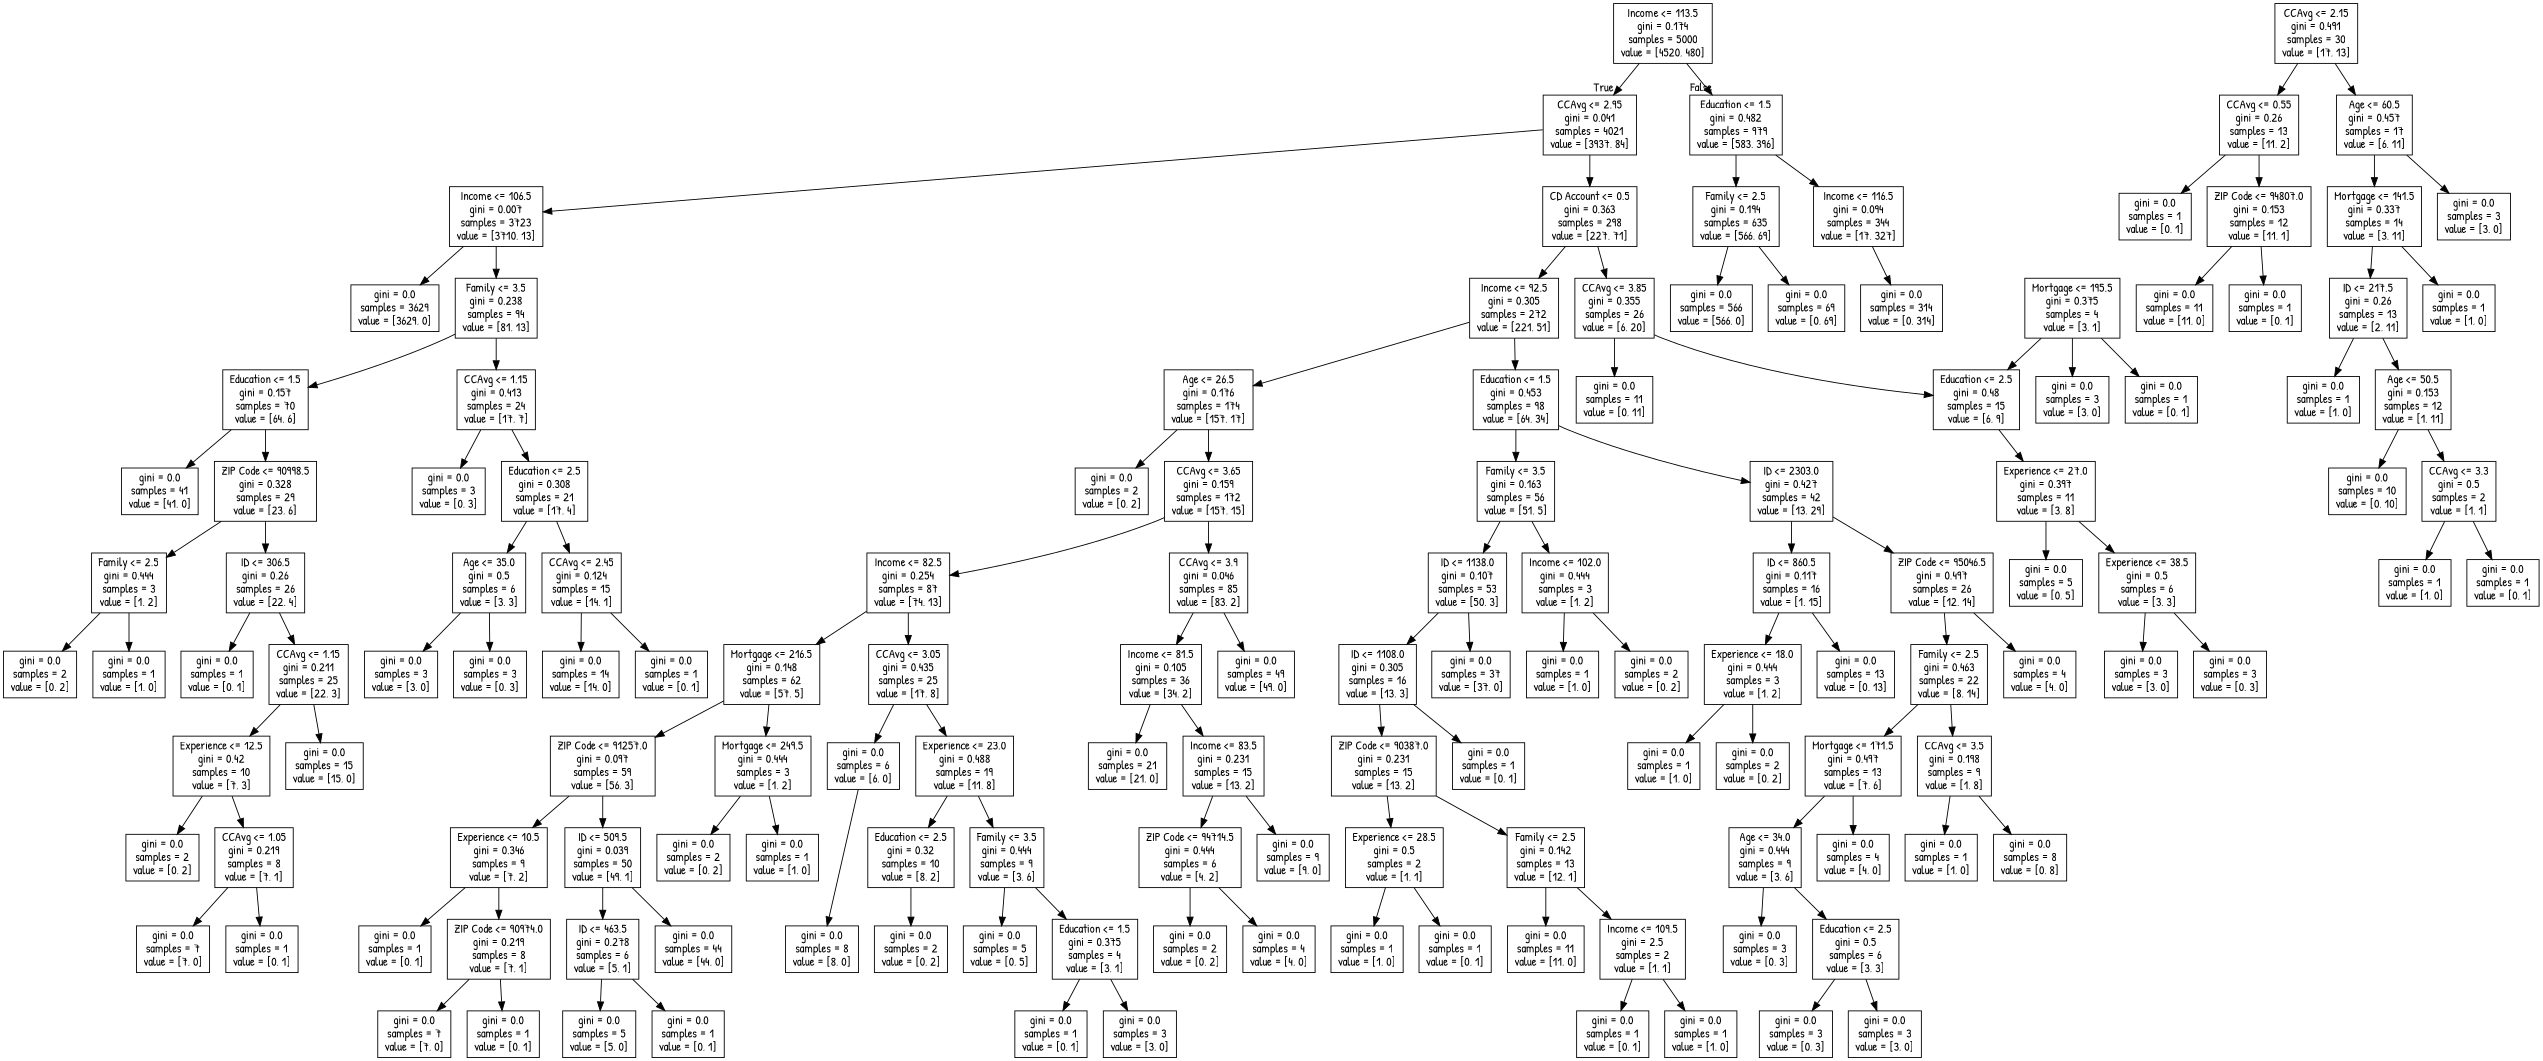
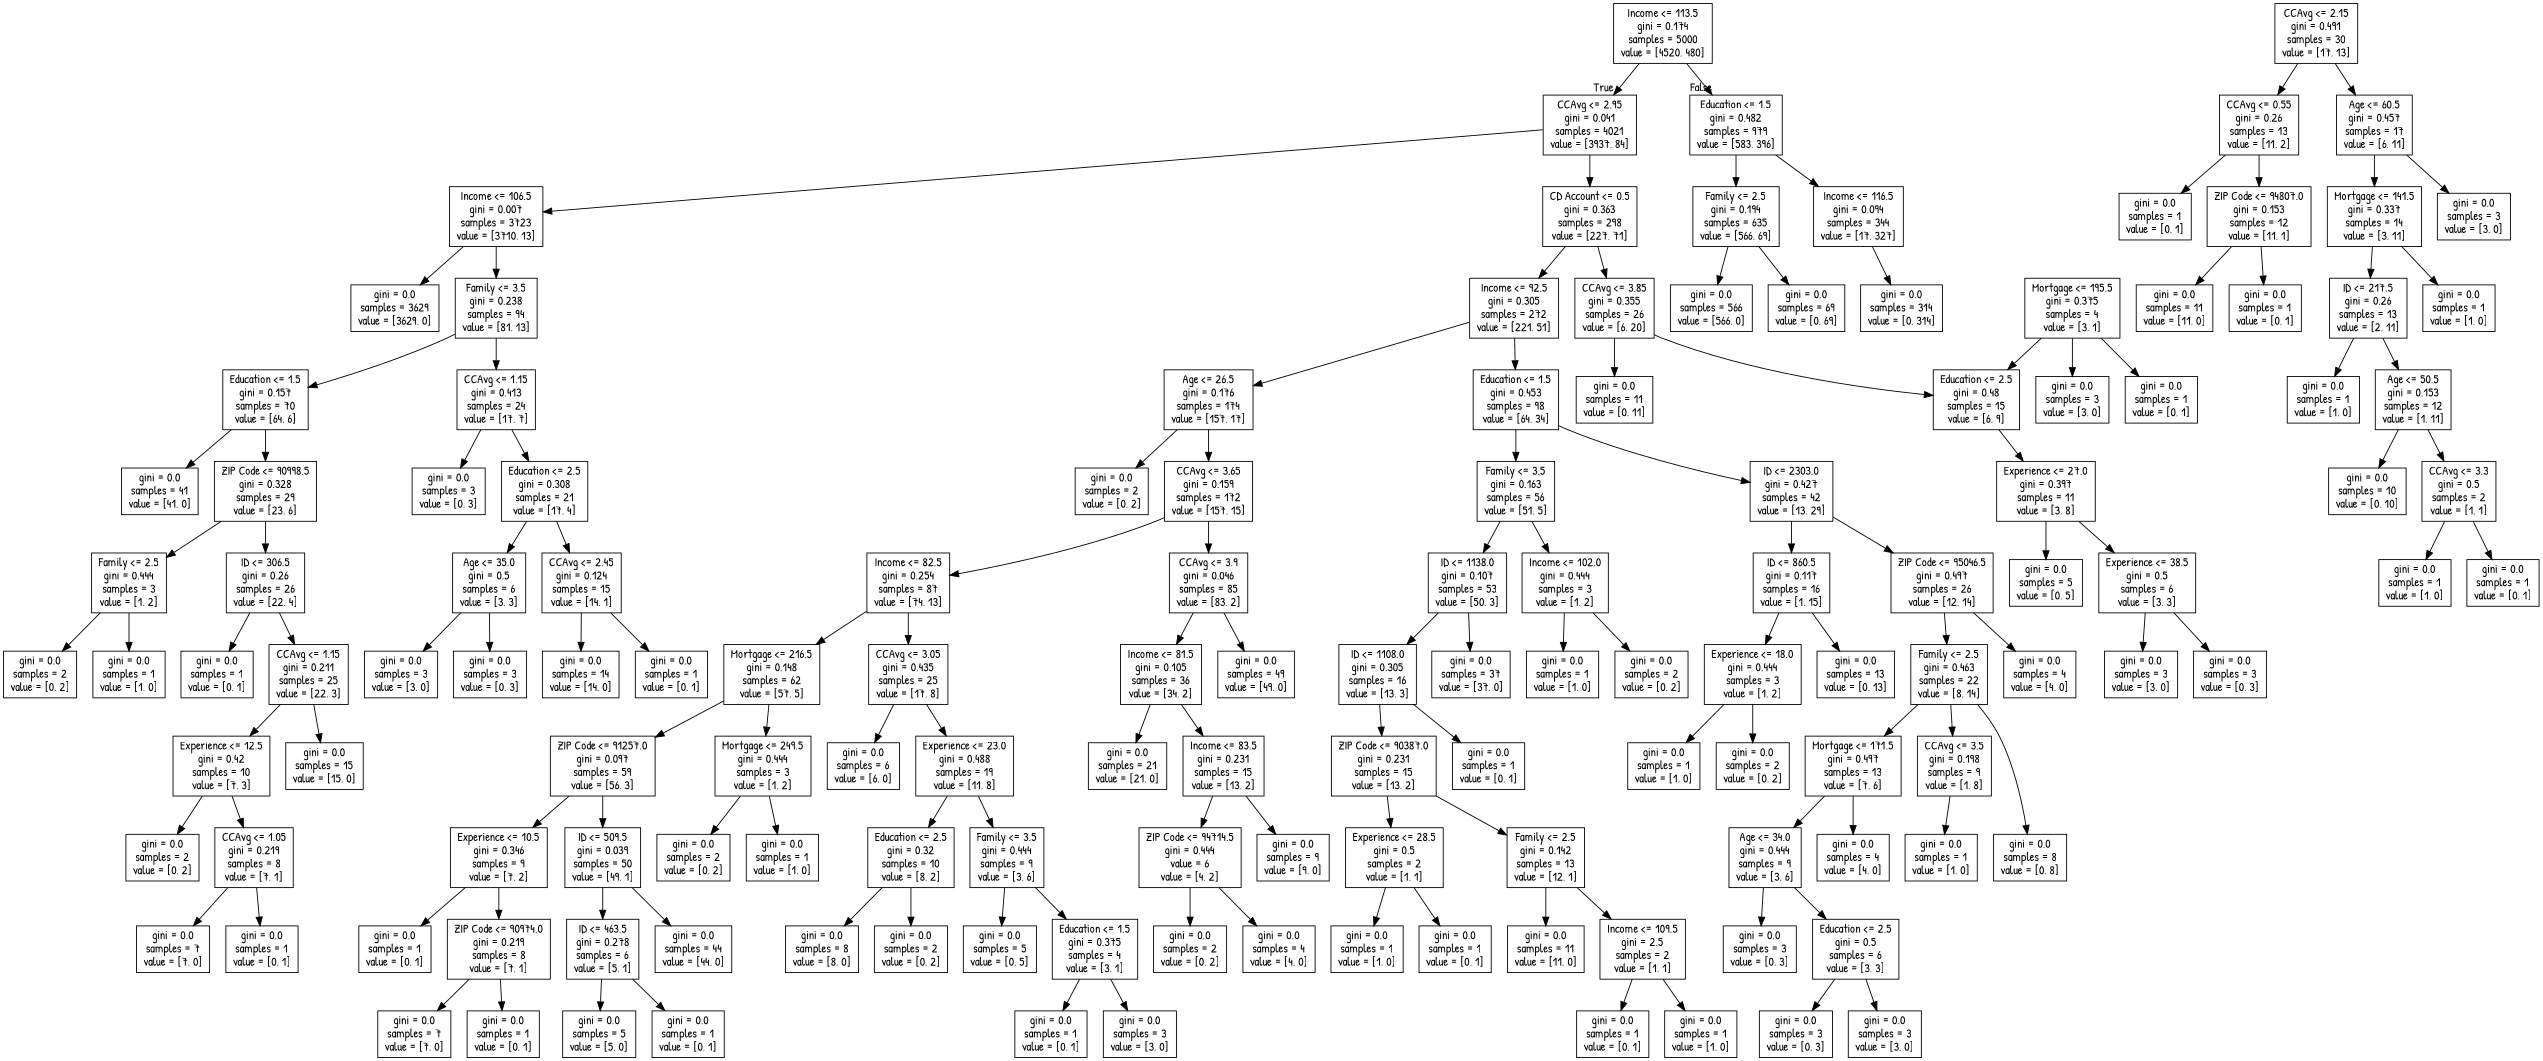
(1992, 812) -> (2010, 762)
(844, 853) -> (866, 904)
(1190, 858) -> (1190, 858)
